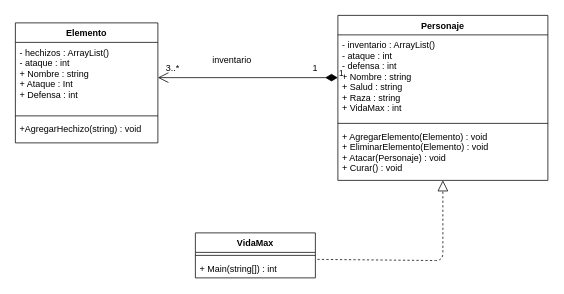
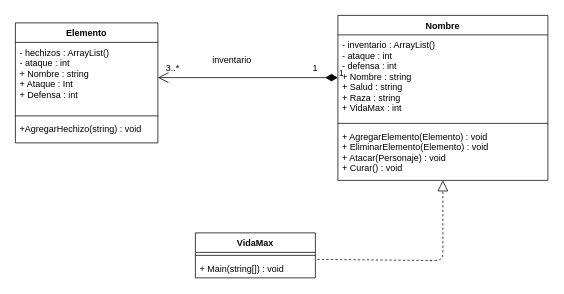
(443, 26) -> (443, 26)
(247, 269) -> (249, 269)
